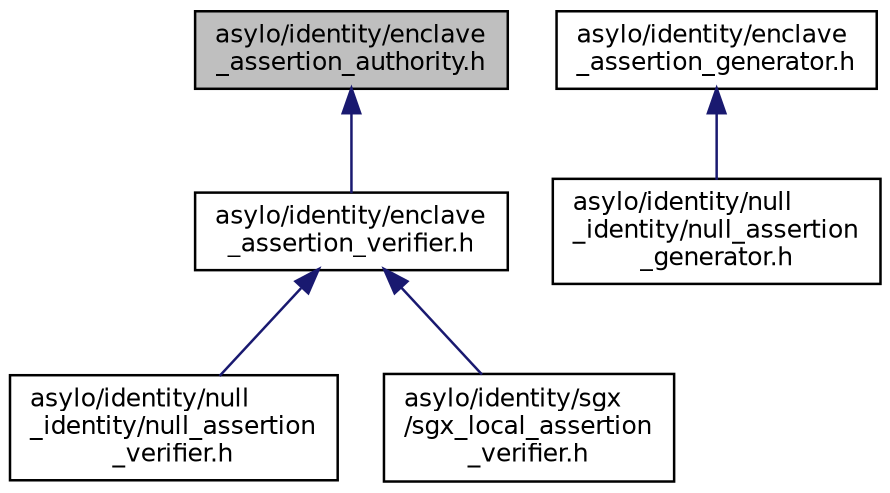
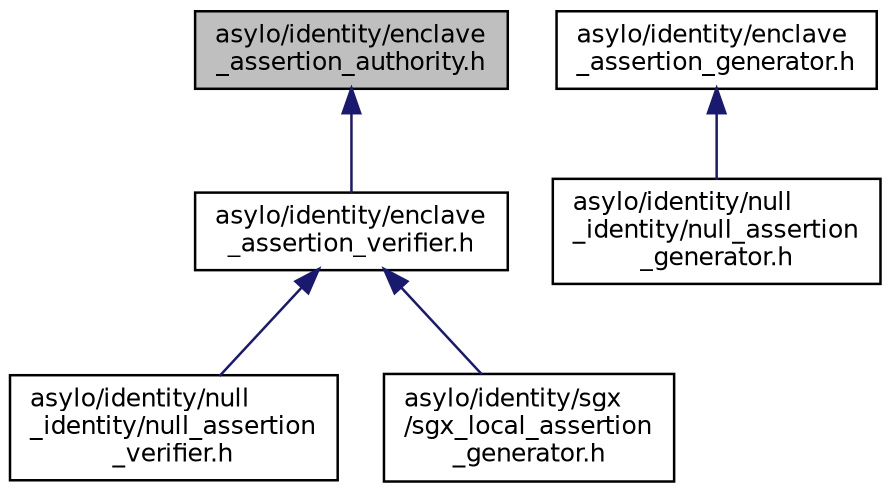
(529, 428) -> (529, 428)
